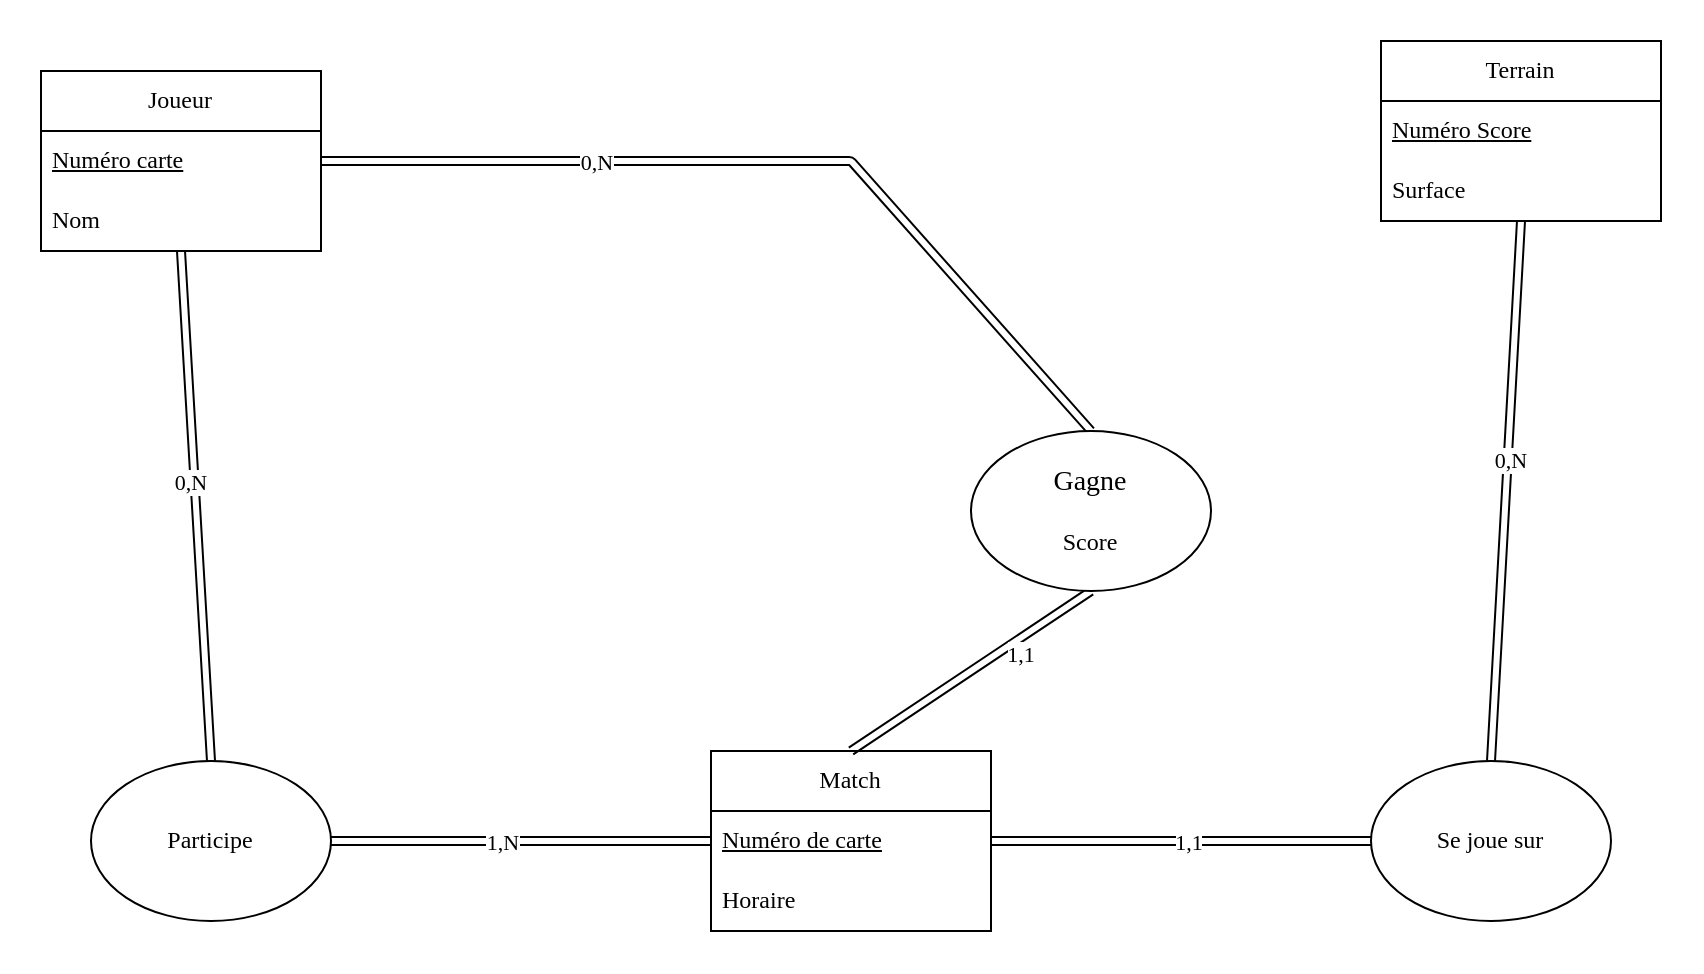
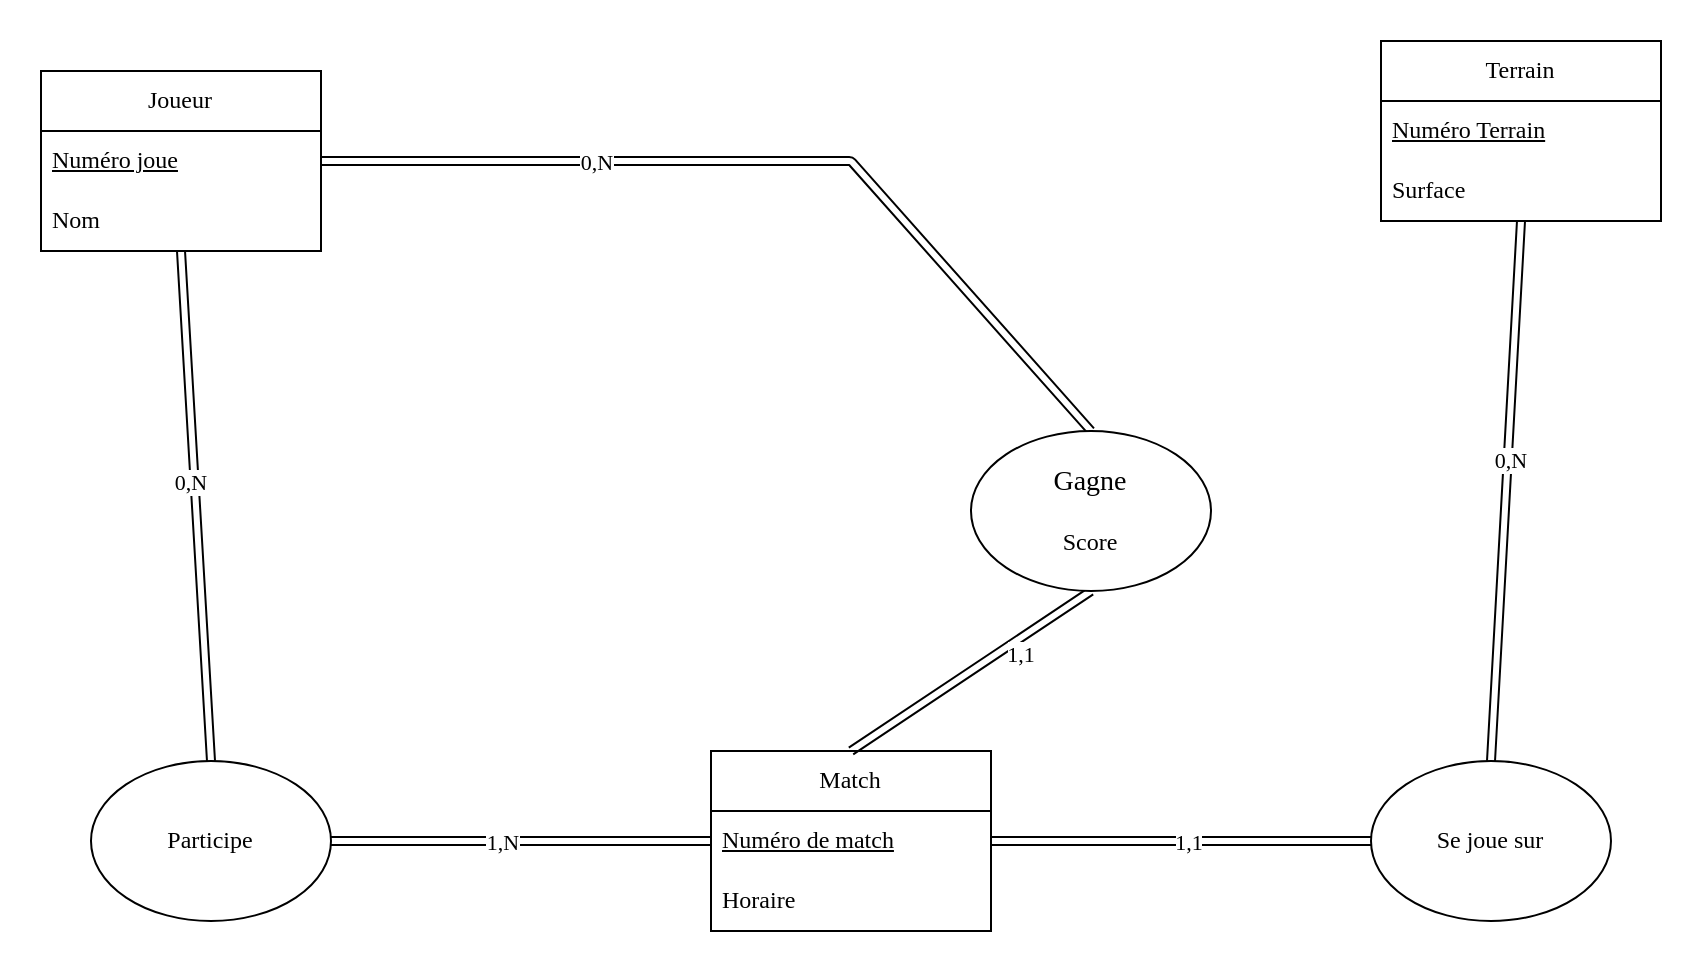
(1471, 131) -> (1481, 131)
(131, 161) -> (124, 161)
(818, 841) -> (818, 841)
